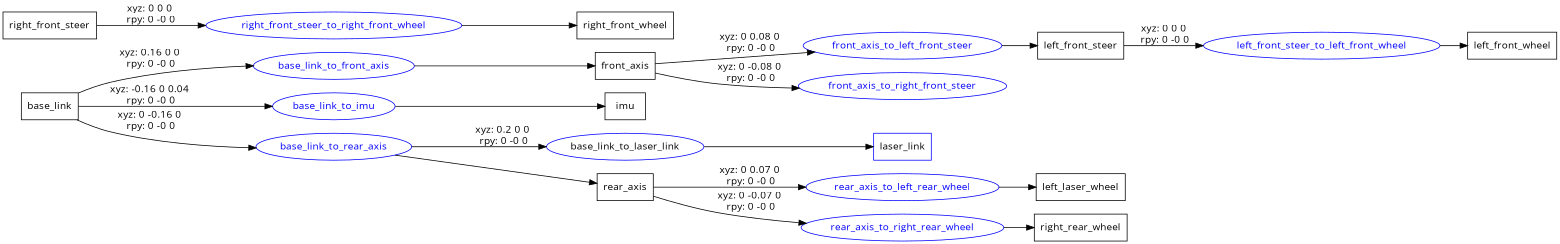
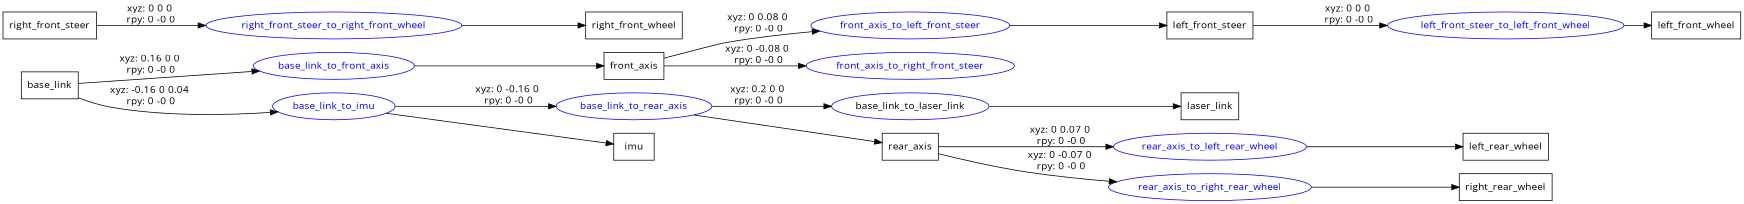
(161, 141) -> (472, 106)
(902, 147) -> (1210, 106)
(1081, 187) -> (1506, 147)
